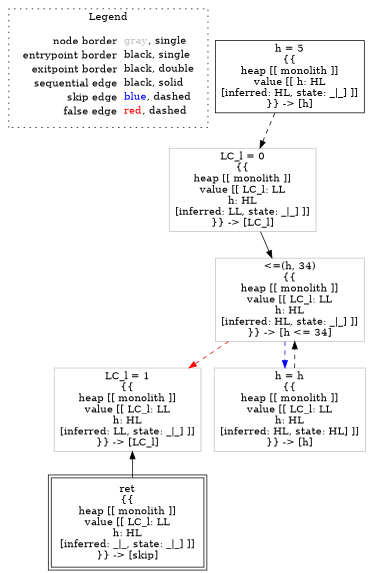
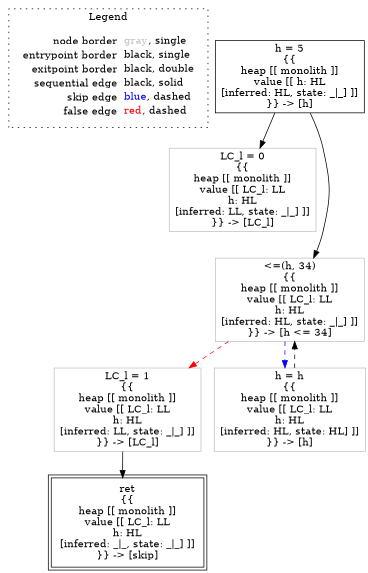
(269, 127) -> (269, 127)
(265, 241) -> (329, 182)
(133, 468) -> (123, 461)
